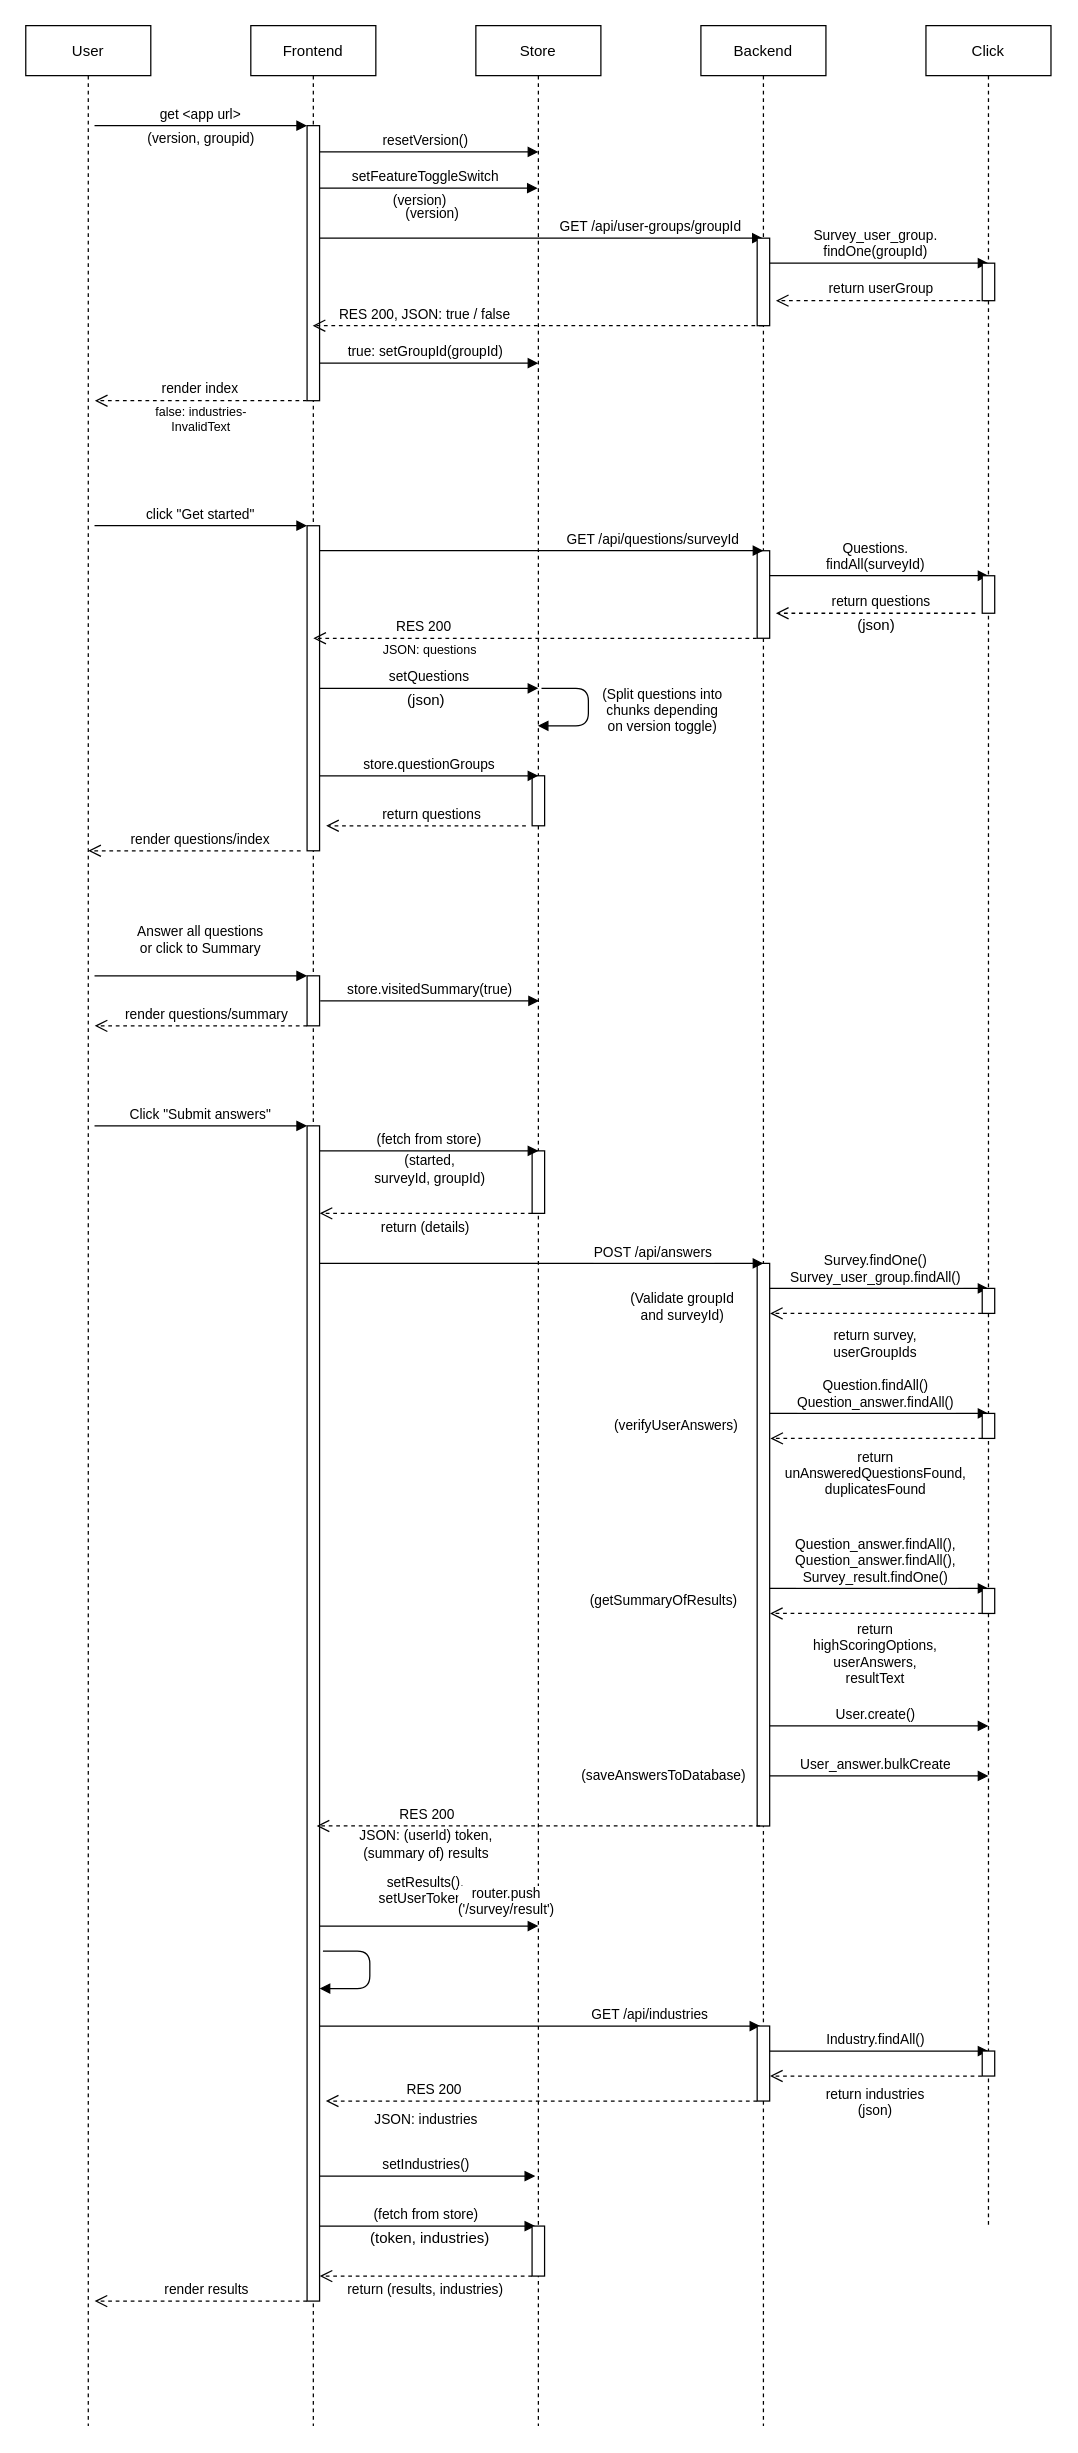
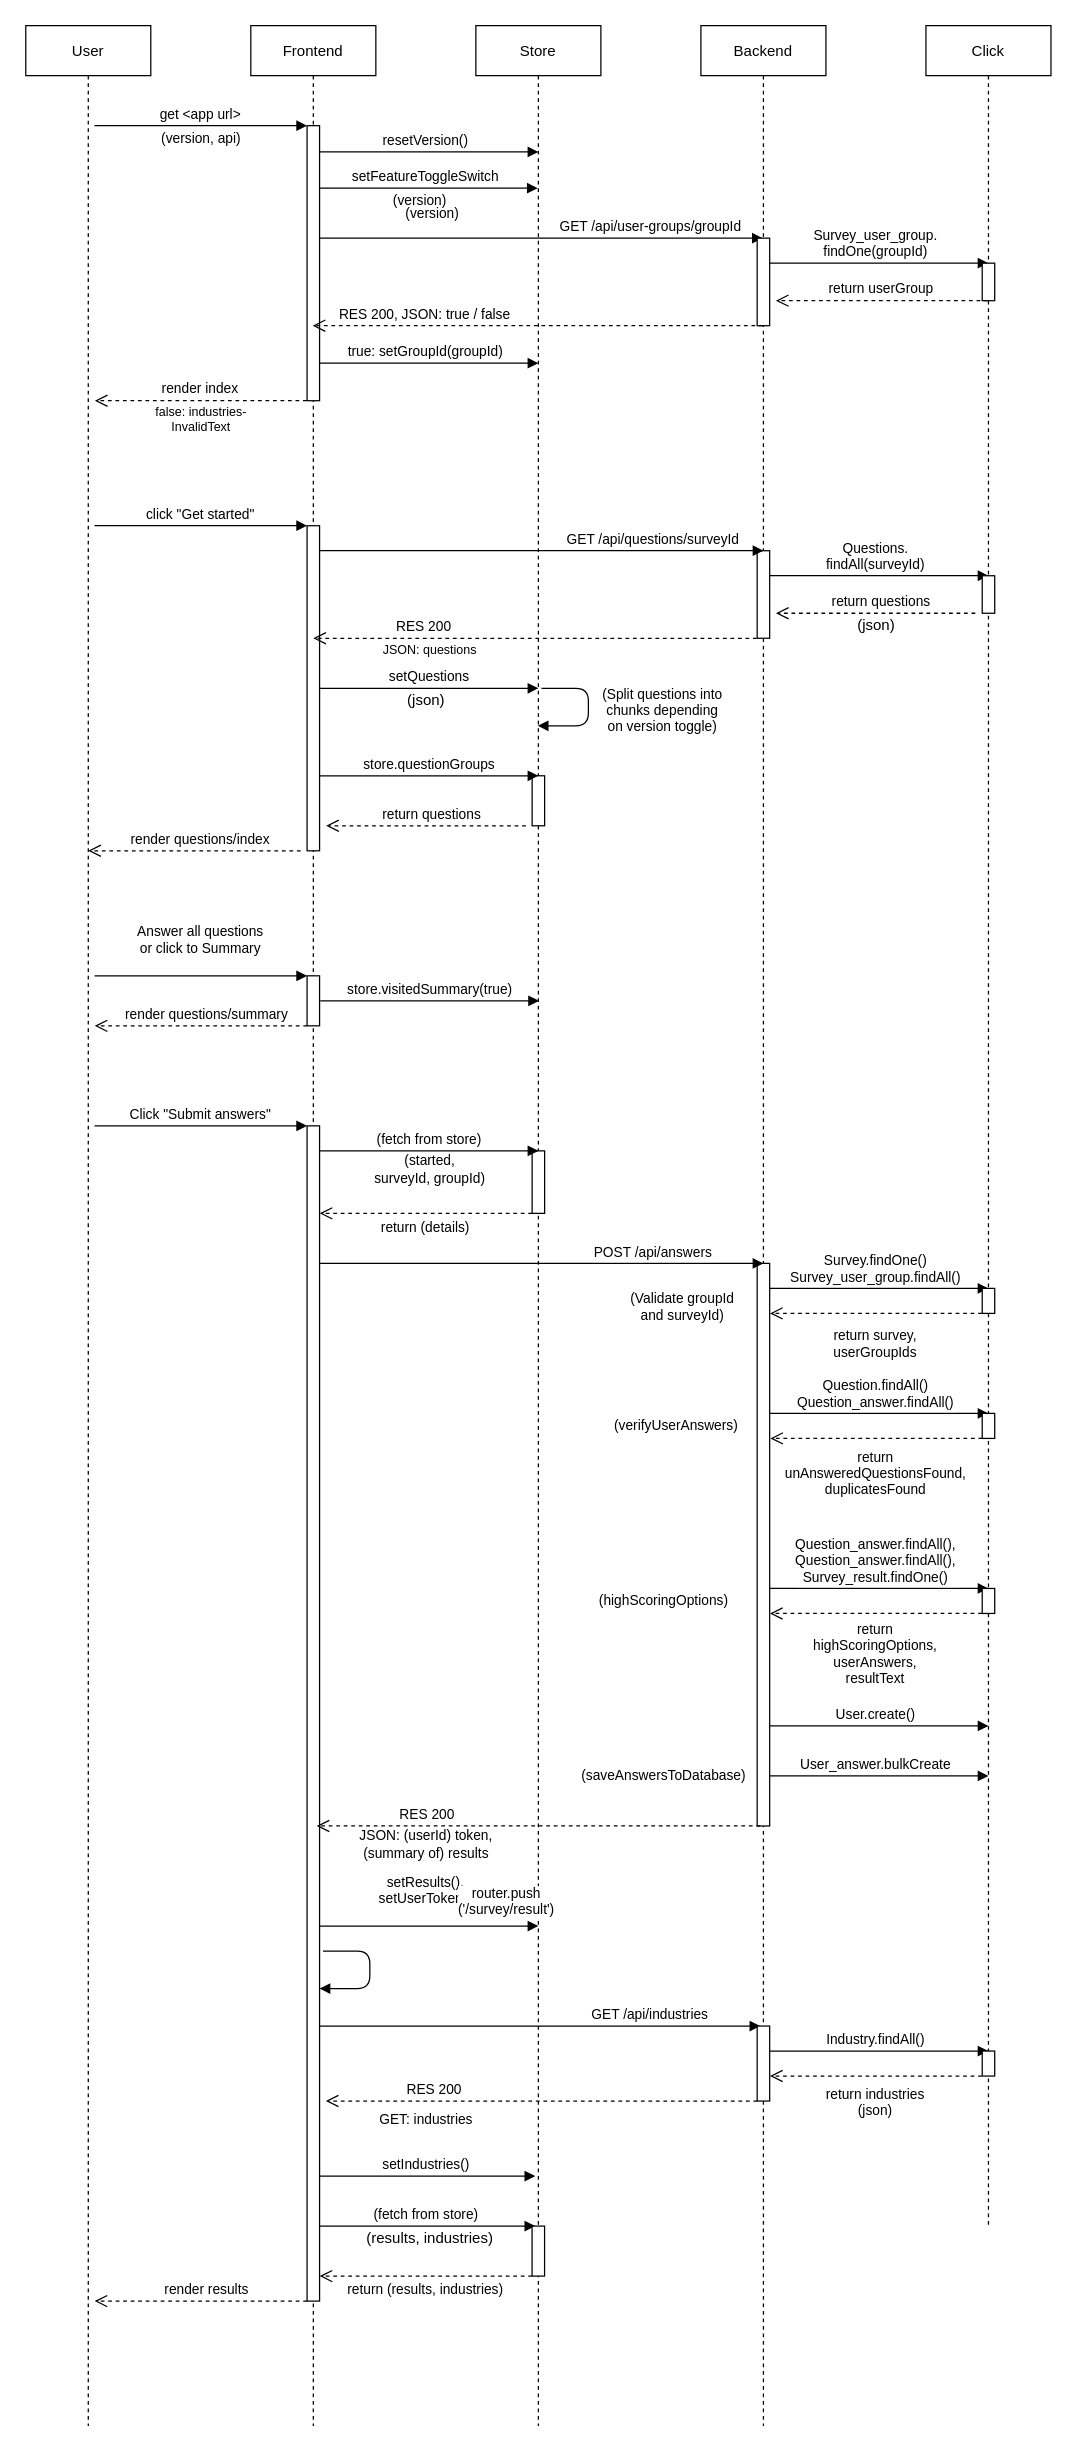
(201, 138) -> (201, 138)
(664, 1601) -> (664, 1601)
(426, 2119) -> (426, 2119)
(430, 2238) -> (430, 2238)
